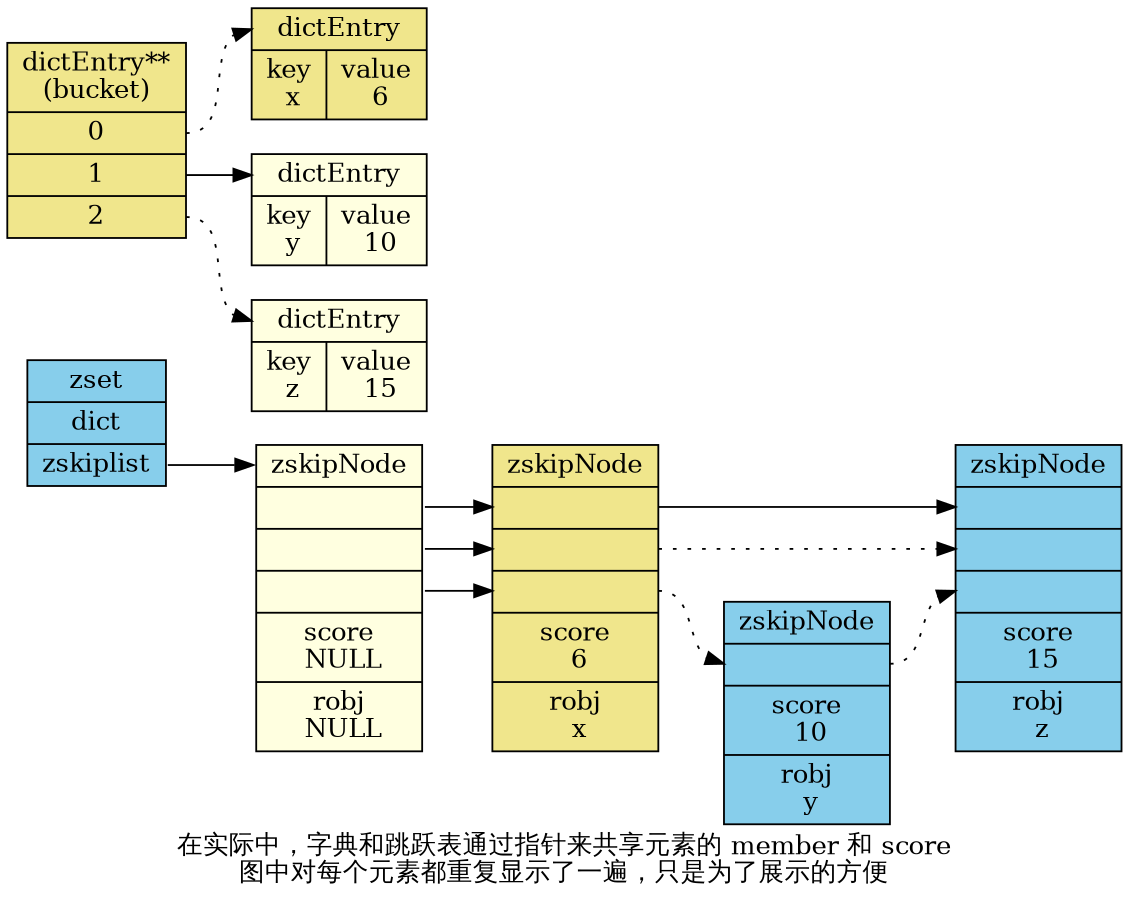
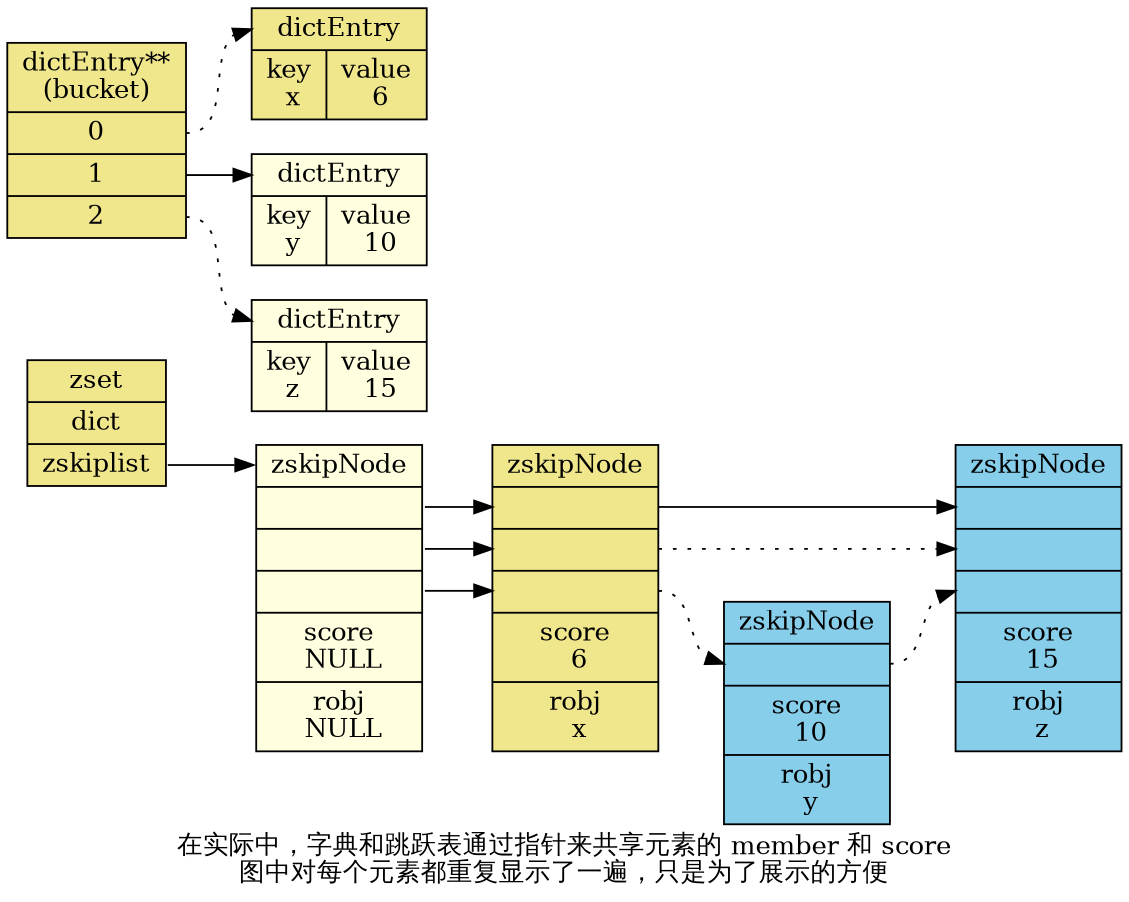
(97, 423) -> (97, 423)
